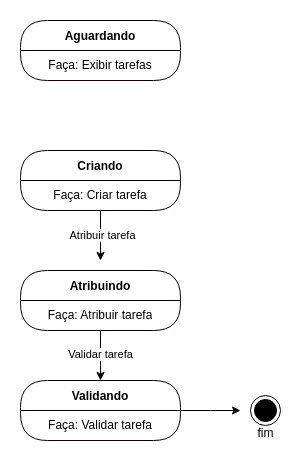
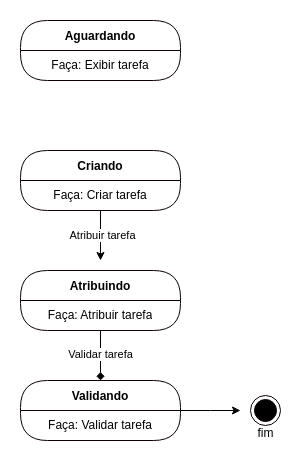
(101, 66) -> (101, 66)
(101, 82) -> (101, 82)
(101, 372) -> (101, 372)
